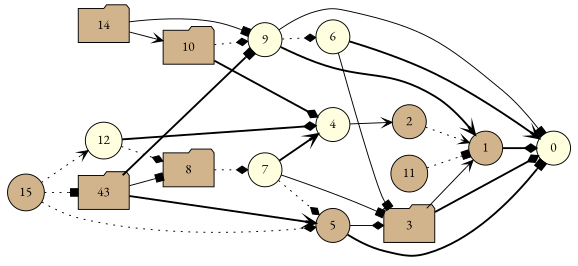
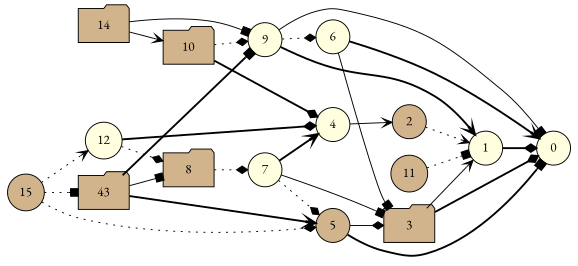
(486, 148) -> (486, 148)
